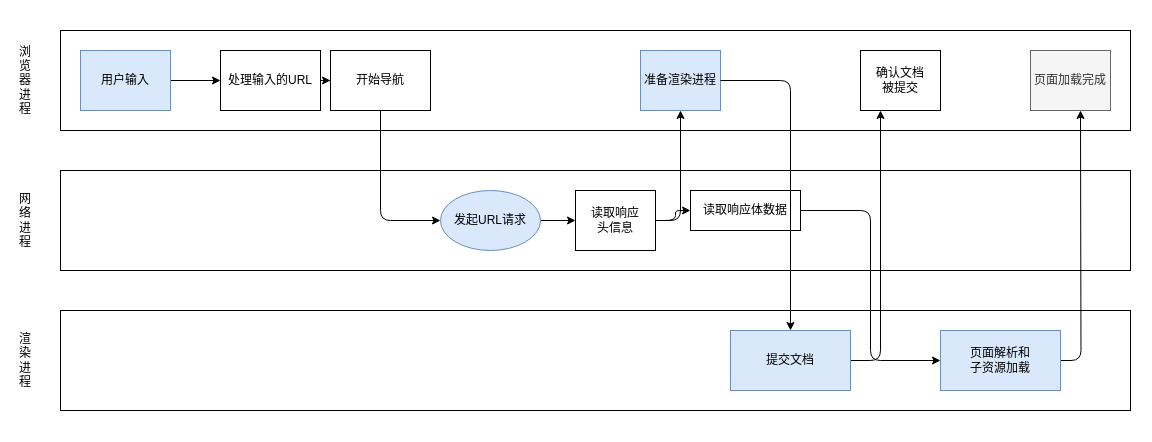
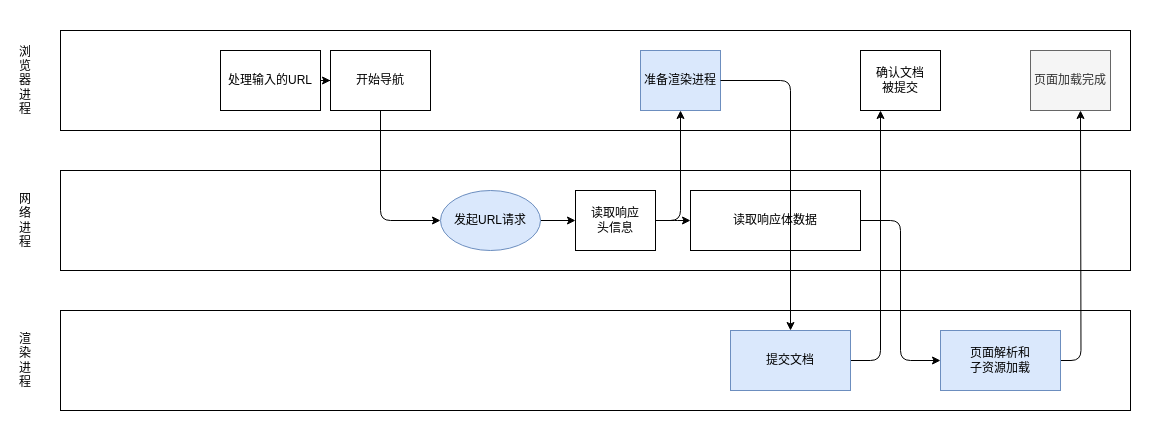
(126, 81) -> none
(192, 81) -> none
(746, 211) -> (776, 221)
